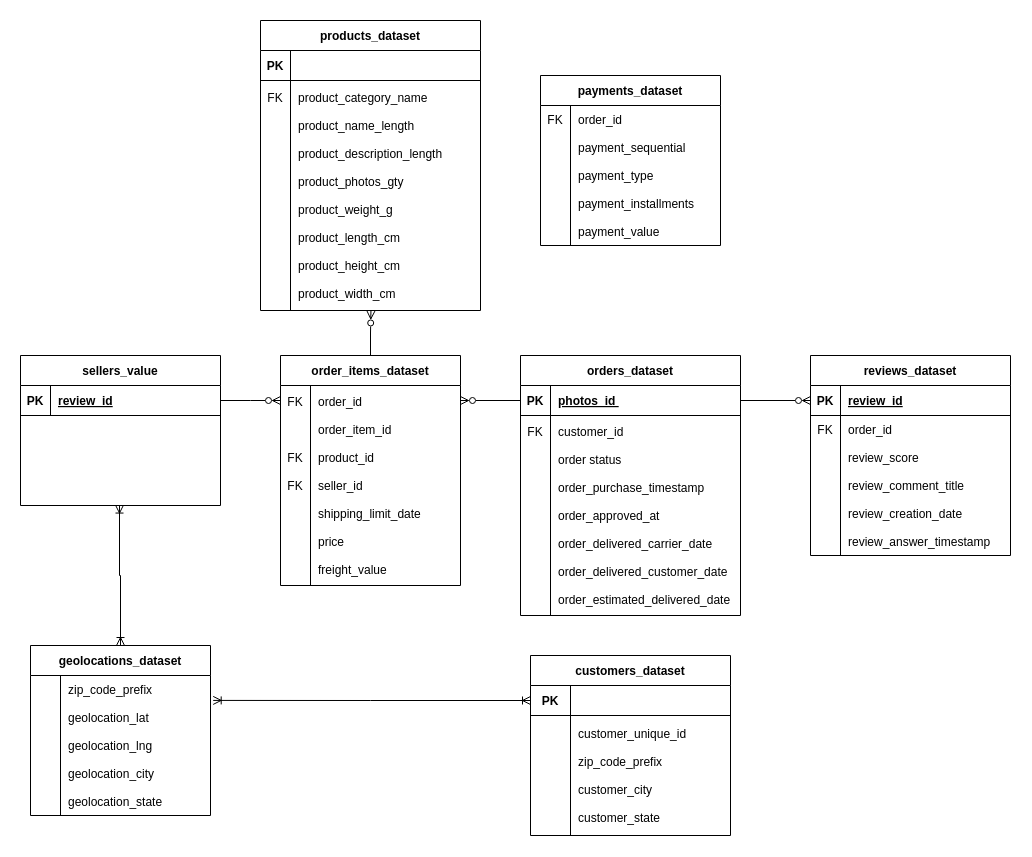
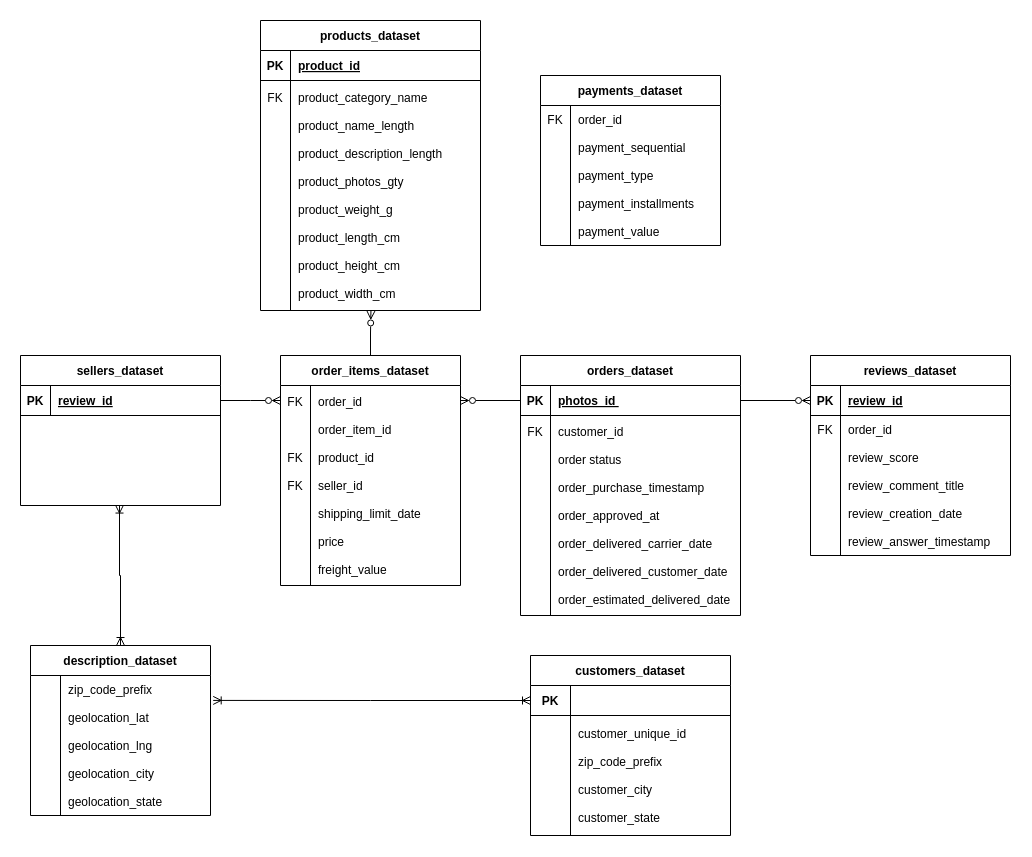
none -> (386, 66)
(120, 371) -> (120, 371)
(120, 661) -> (120, 661)
